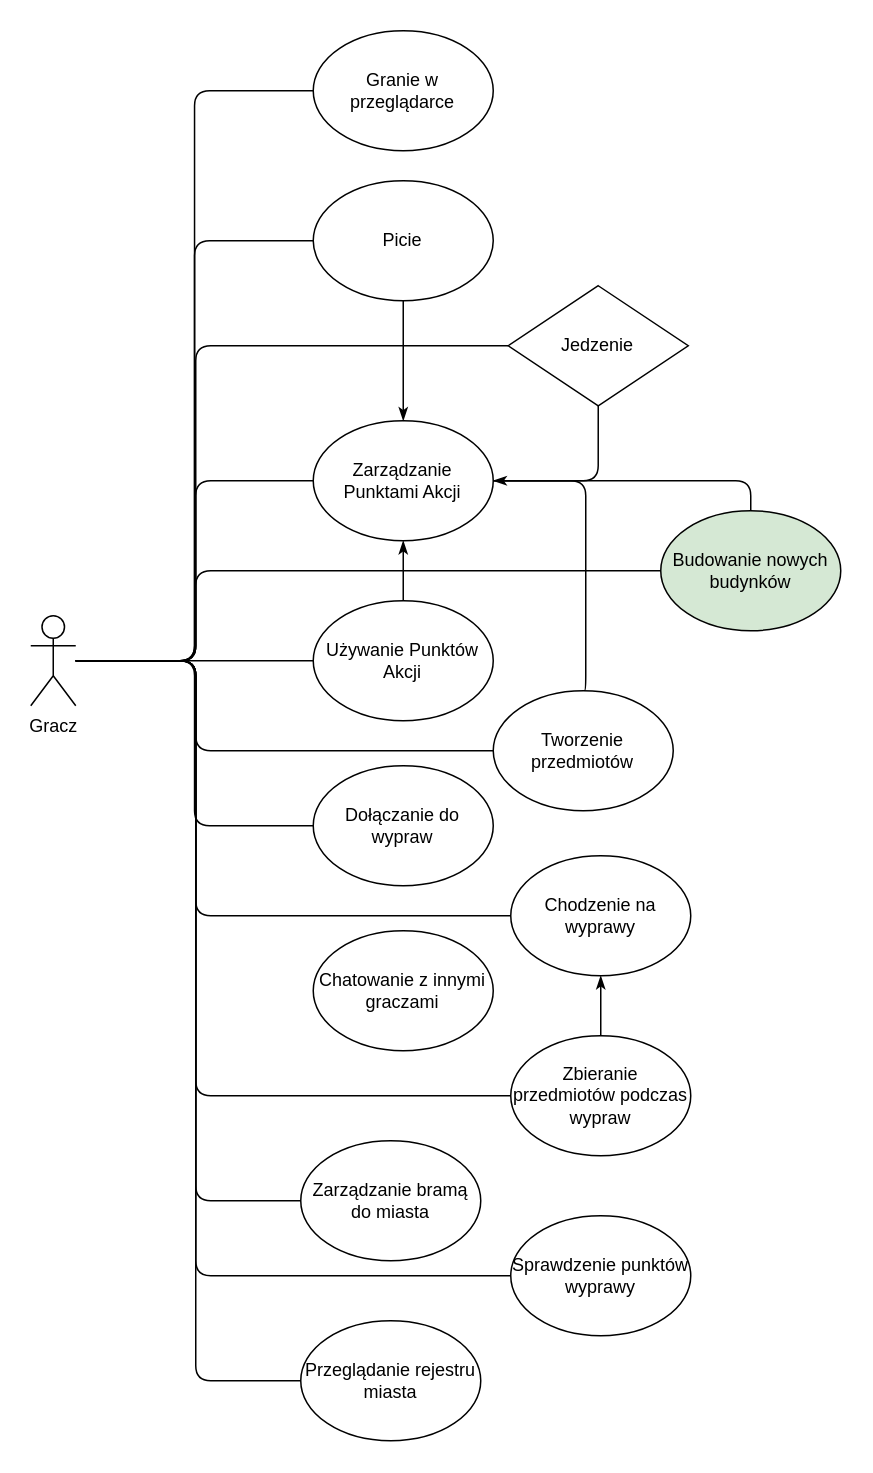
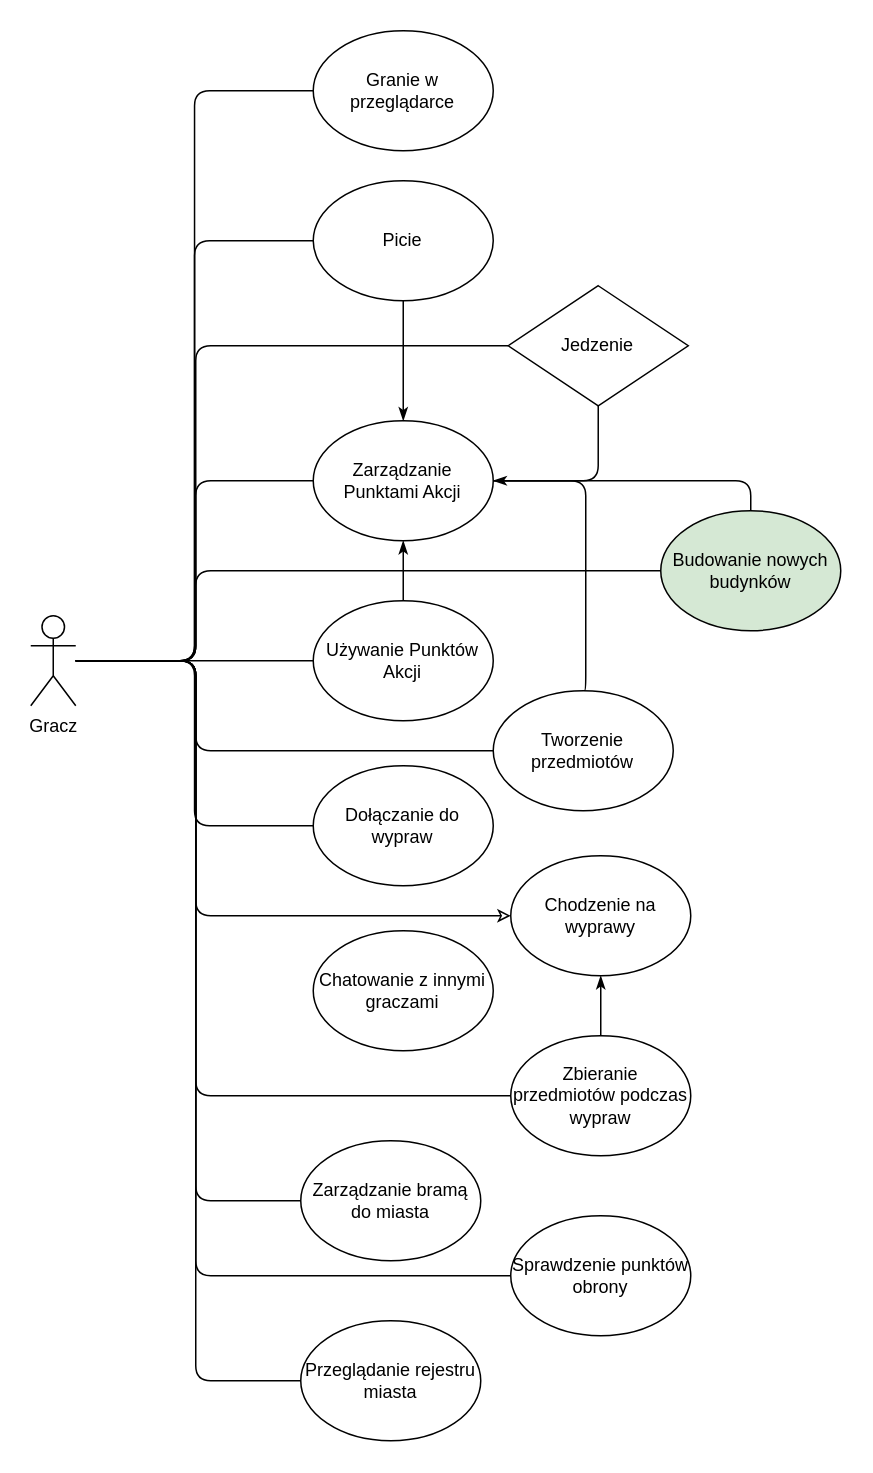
(503, 916) -> (499, 916)
(601, 1276) -> (601, 1276)
